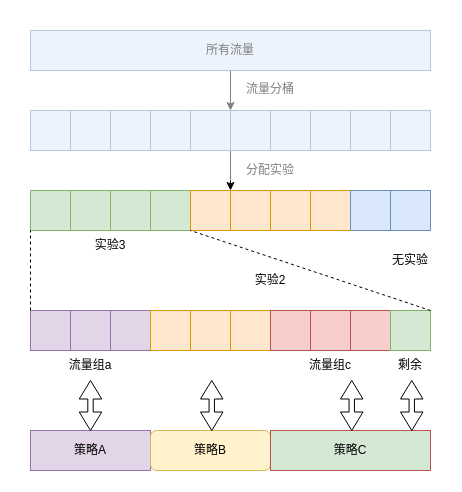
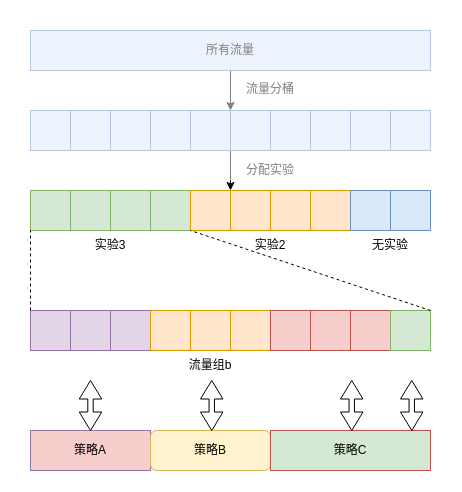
(411, 261) -> (391, 246)
(271, 281) -> (271, 246)
(91, 366) -> none
none -> (211, 366)
(331, 366) -> none
(411, 366) -> none
(91, 451) -> (91, 451)
